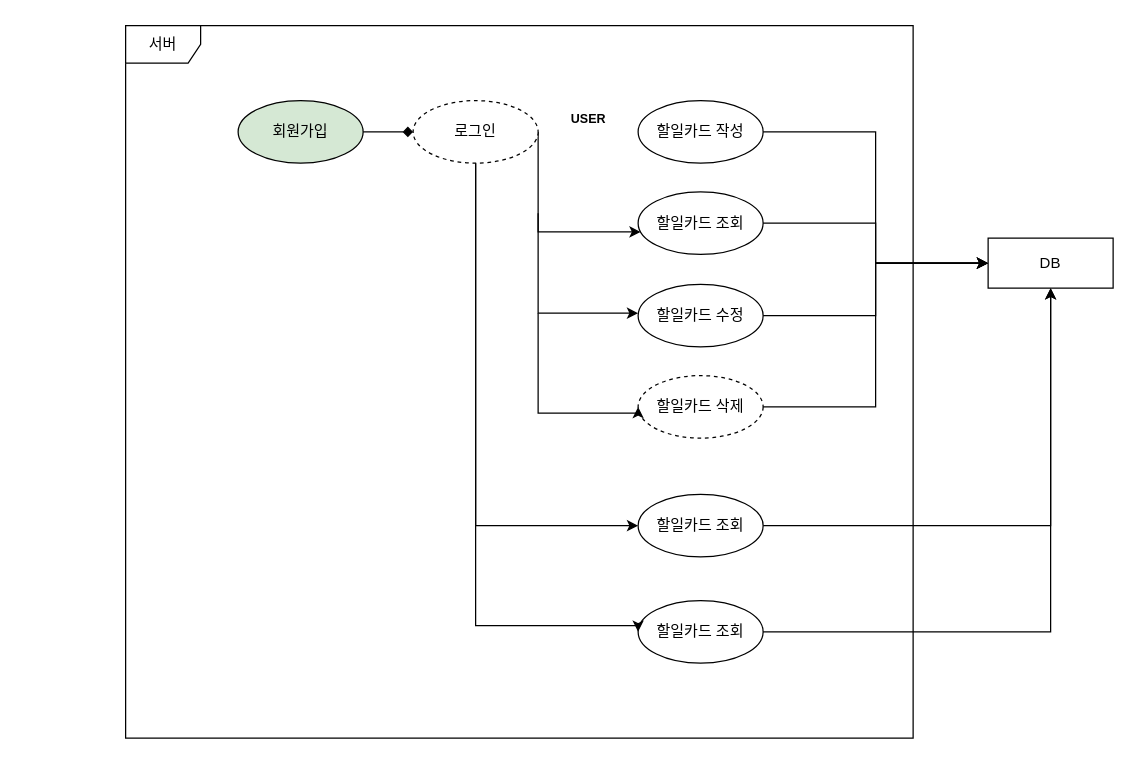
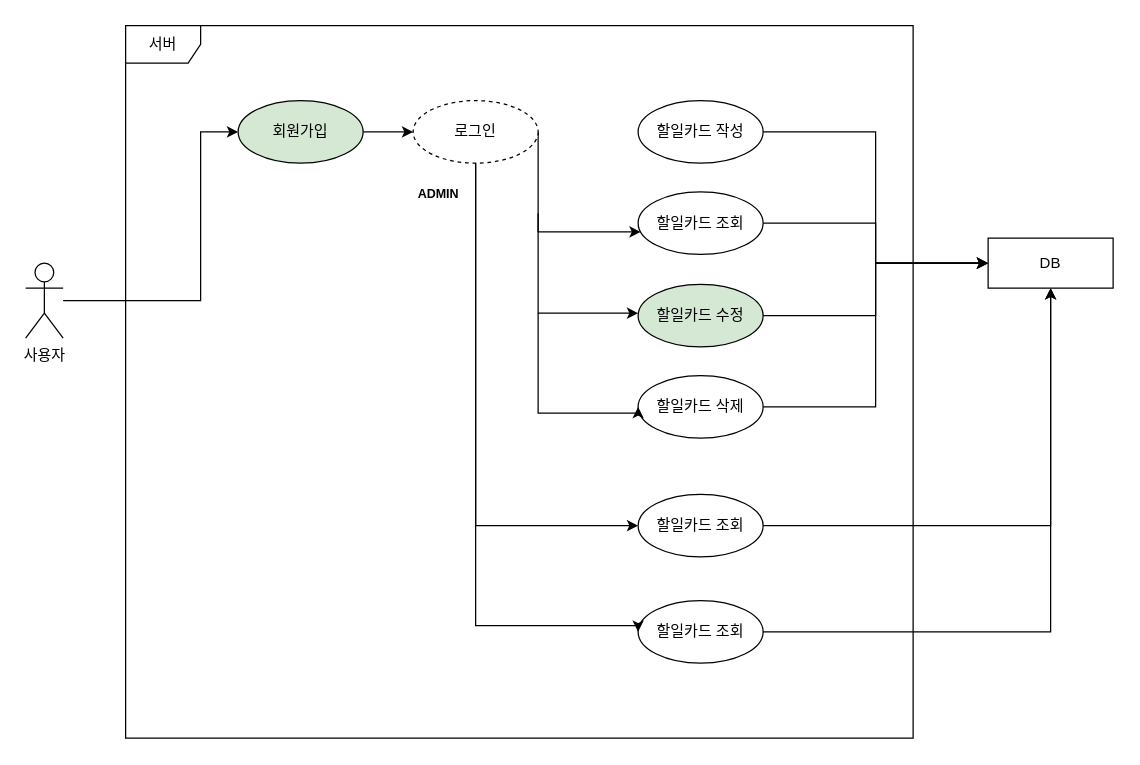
(588, 113) -> none
(402, 132) -> (403, 132)
none -> (438, 188)
none -> (201, 270)
none -> (44, 301)
(701, 316) -> (701, 316)
(701, 407) -> (701, 407)
